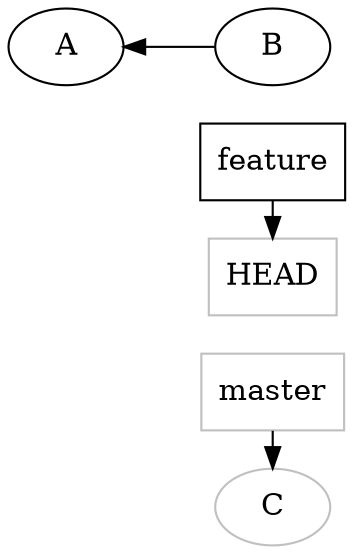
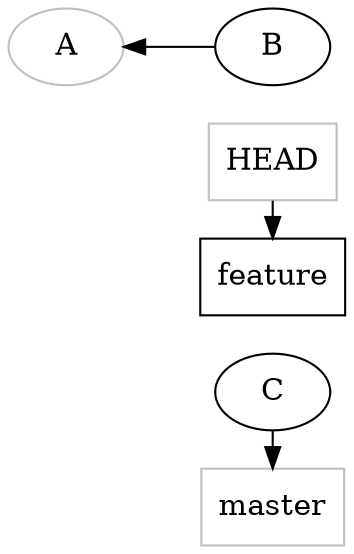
(66, 47) -> (66, 47)
(273, 209) -> (273, 209)
(273, 439) -> (273, 439)
(273, 507) -> (273, 392)
